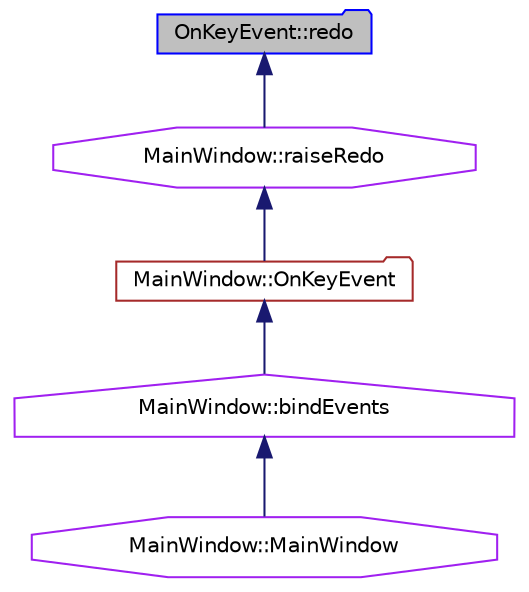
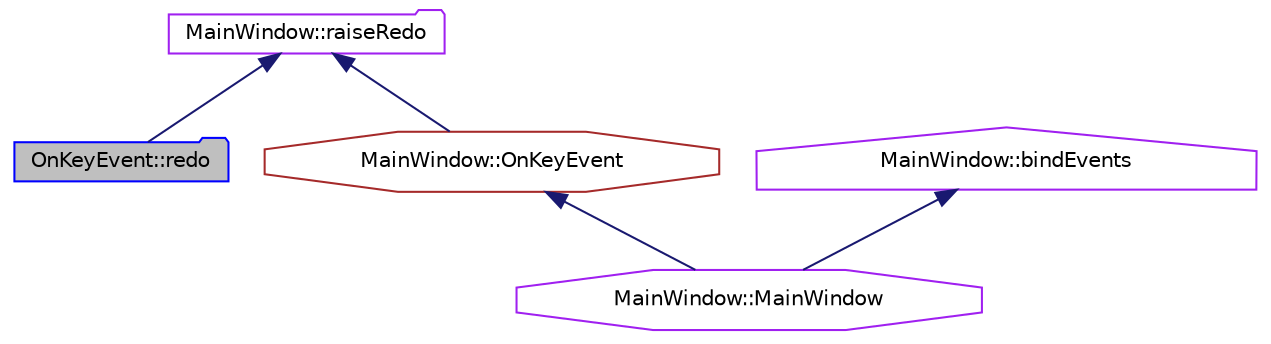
(264, 101) -> (205, 104)
(264, 158) -> (307, 34)
(264, 281) -> (492, 162)
(264, 348) -> (630, 236)
